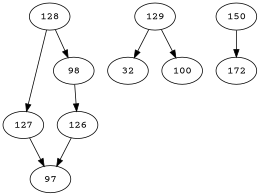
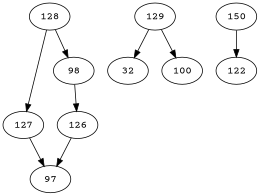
(236, 71) -> (236, 71)
